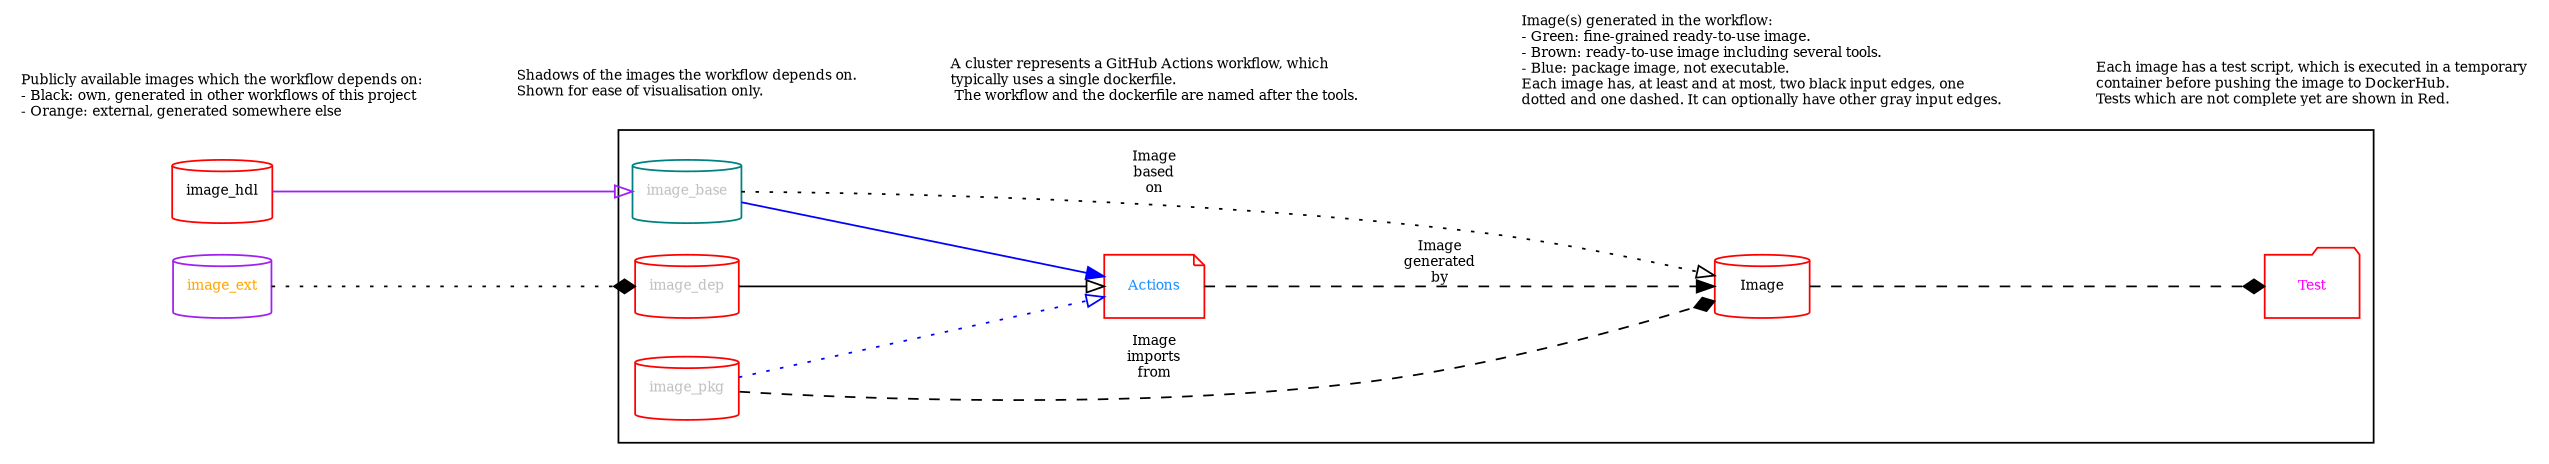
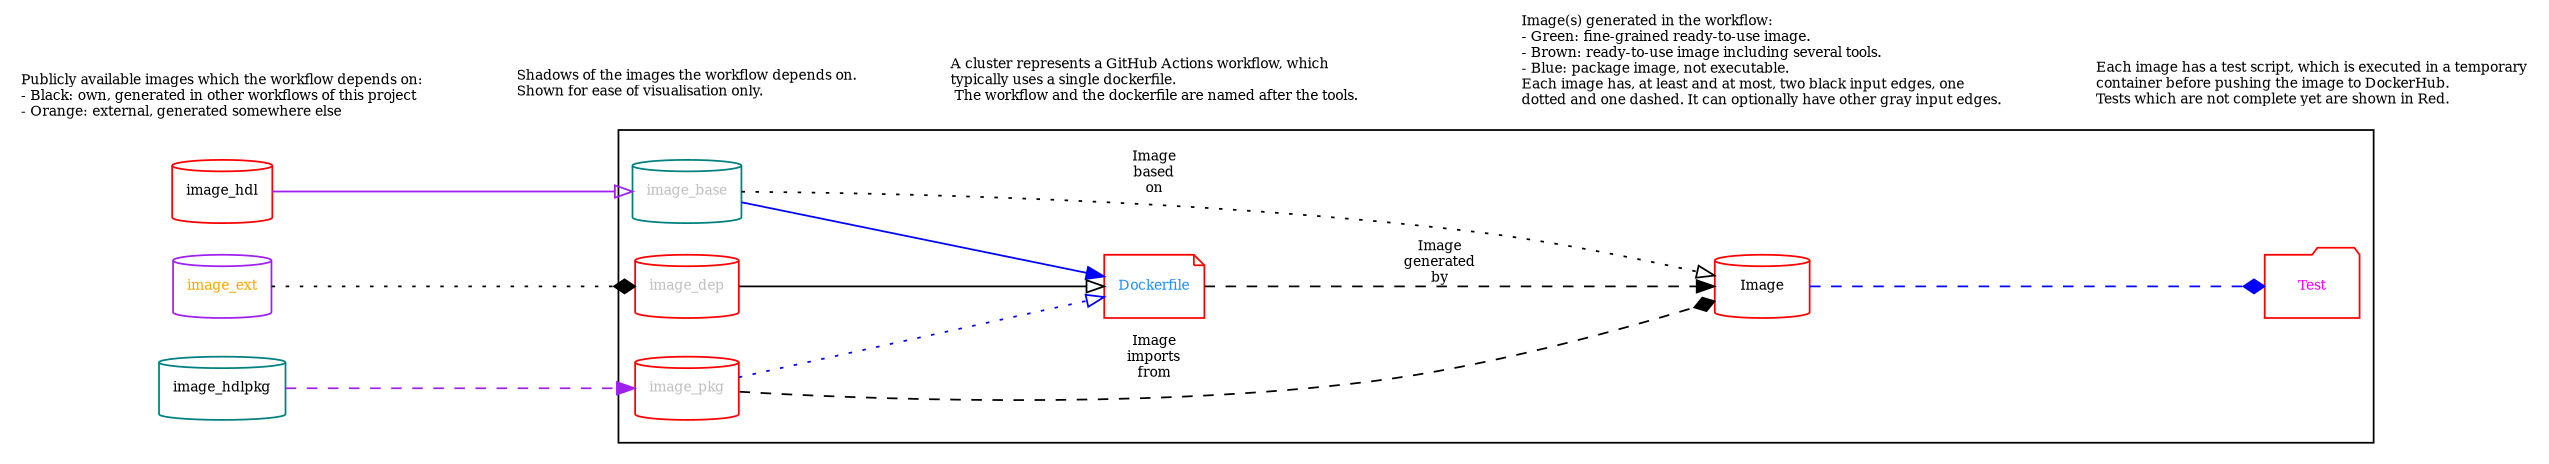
(1154, 286) -> (1154, 286)
(2026, 286) -> (2026, 286)
none -> (222, 388)
